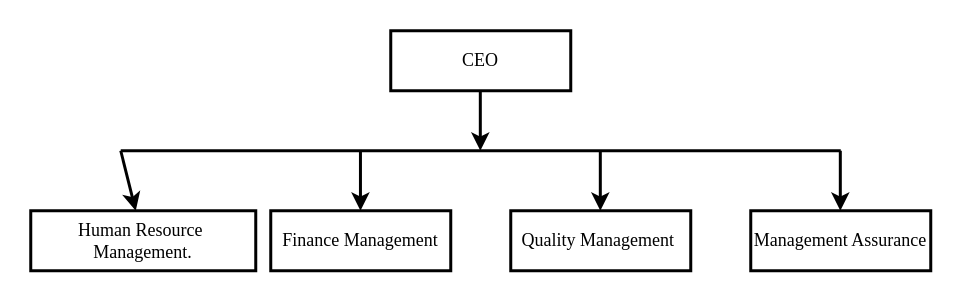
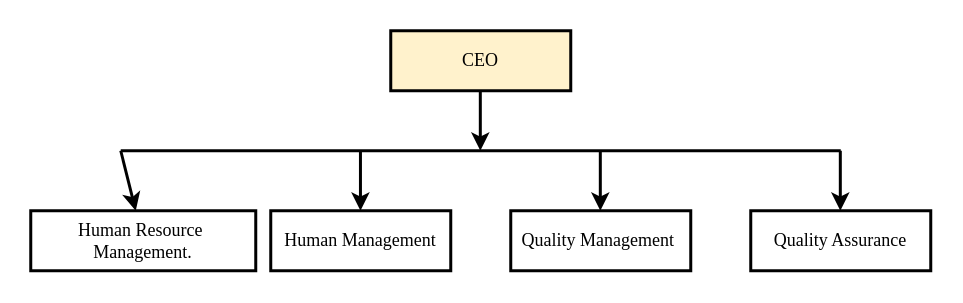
(481, 61) -> (481, 61)
(361, 241) -> (361, 241)
(841, 241) -> (841, 241)
